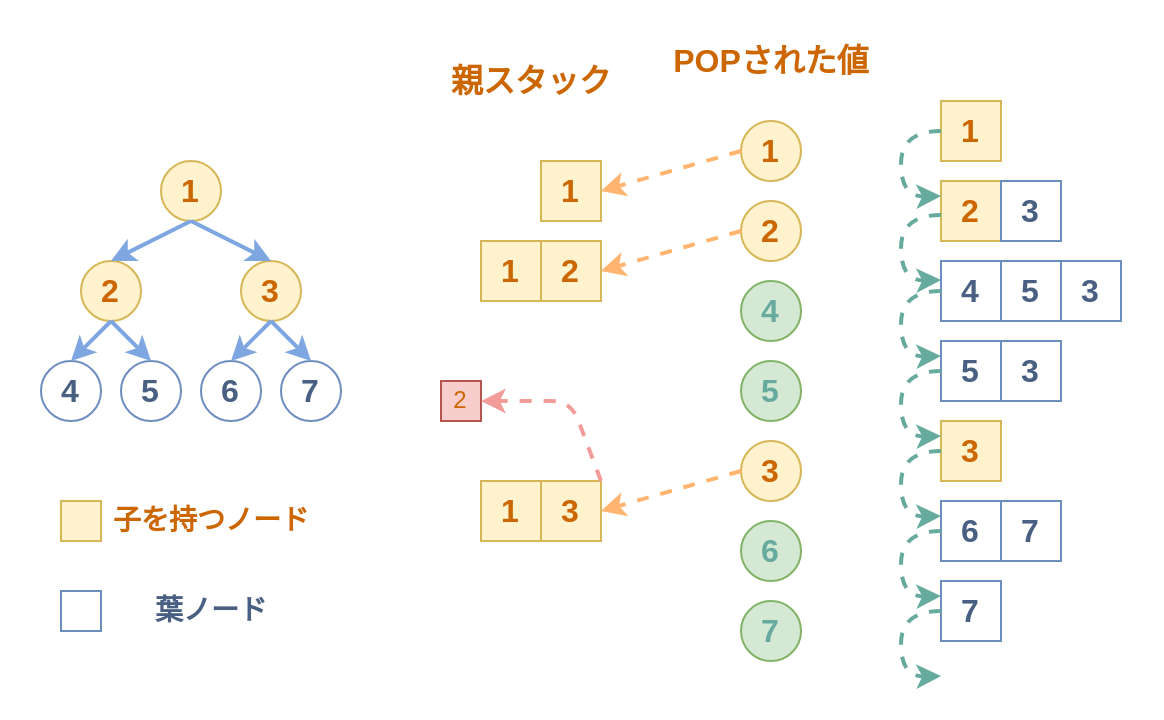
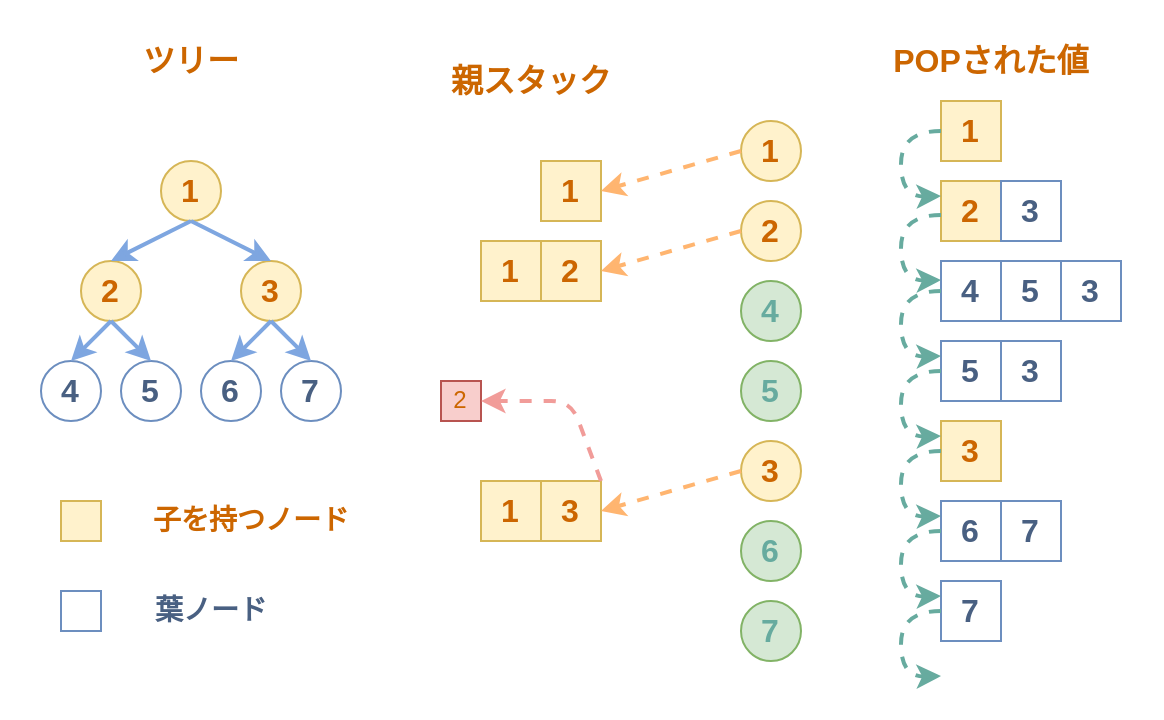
none -> (191, 61)
(771, 61) -> (991, 61)
(211, 521) -> (251, 521)
